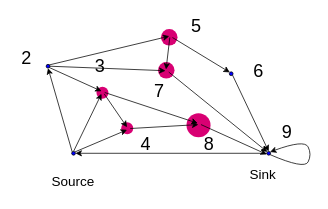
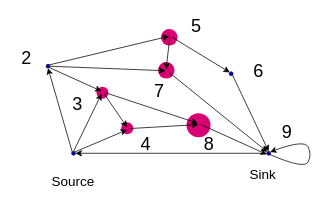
(100, 66) -> (77, 104)
